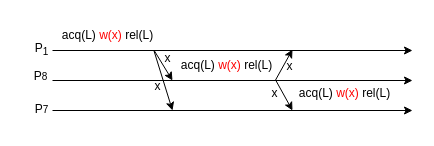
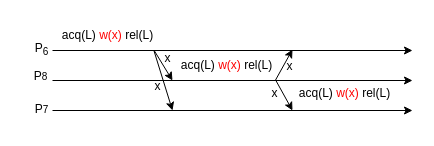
(42, 50) -> (42, 50)
